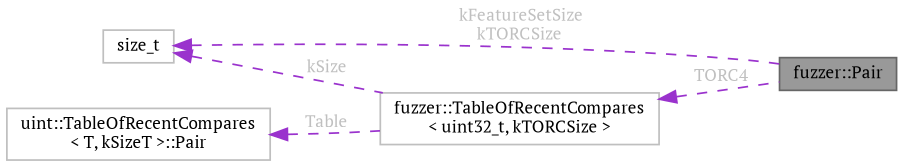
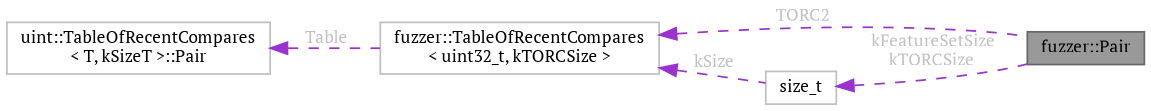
(287, 75) -> (721, 77)
(719, 77) -> (801, 16)
